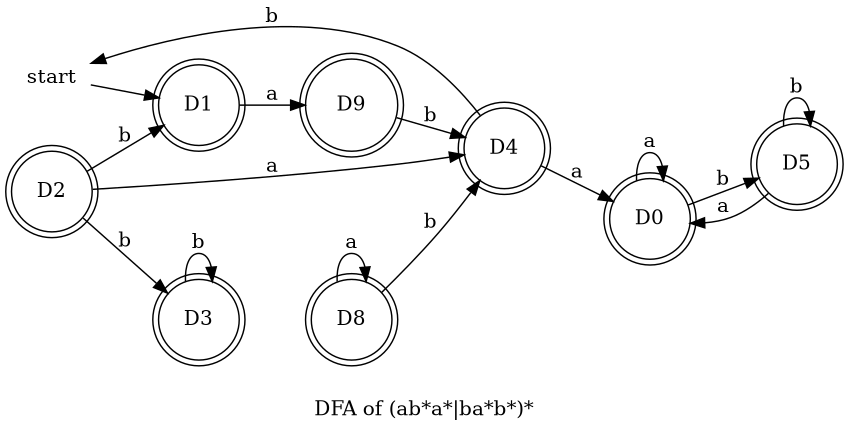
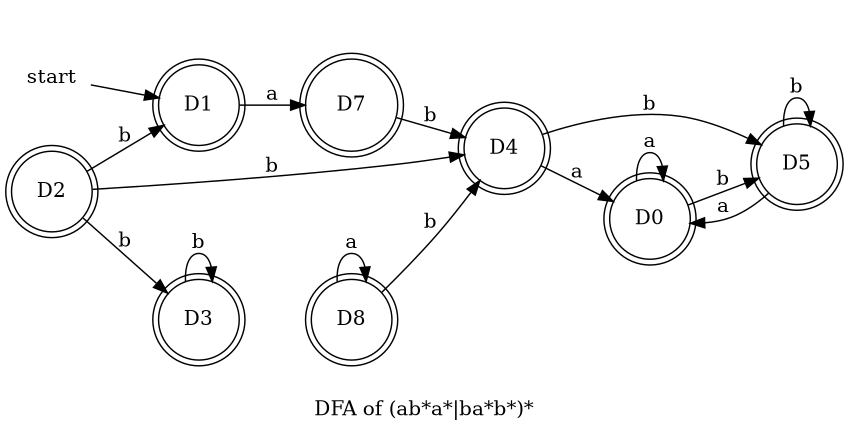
(305, 28) -> (646, 115)
(352, 105) -> (352, 105)
(272, 166) -> (272, 166)
